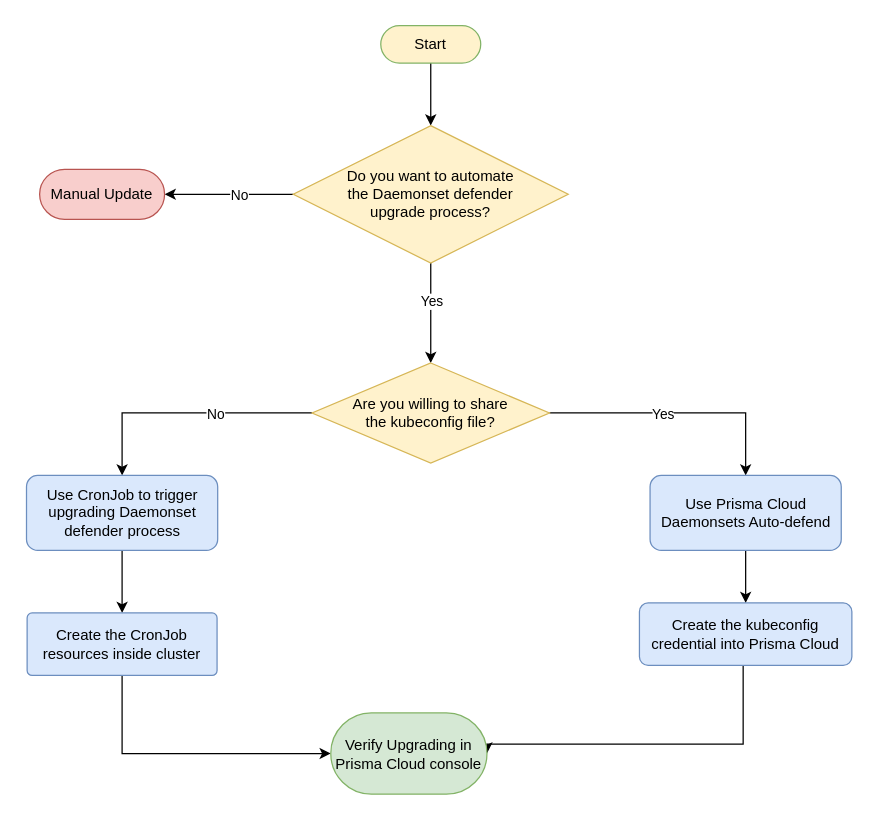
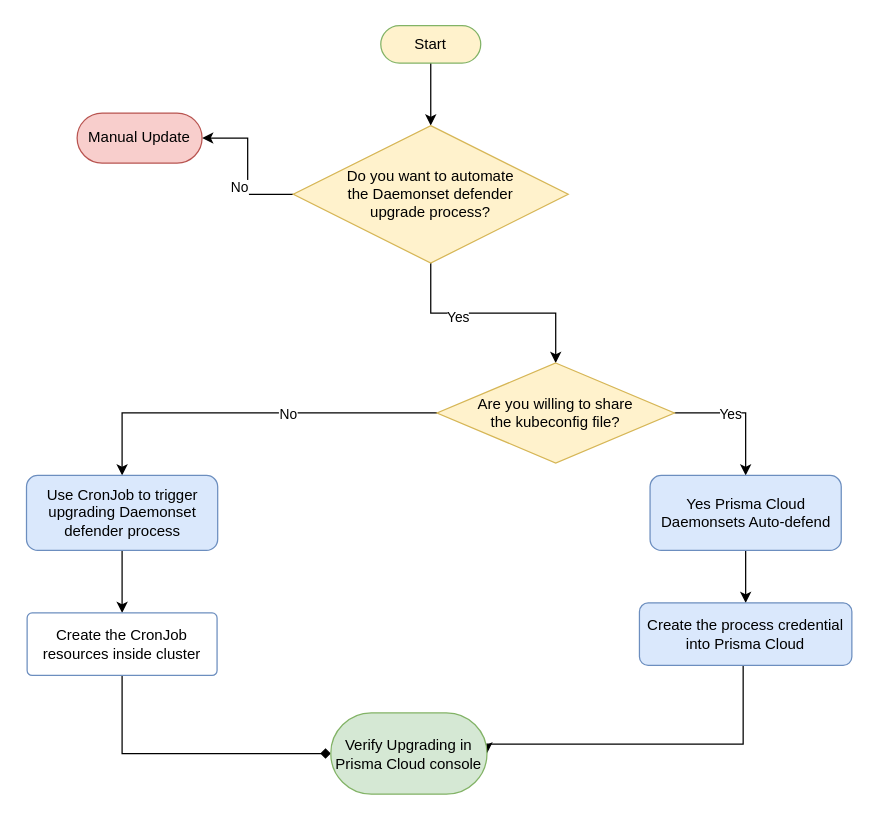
(102, 194) -> (139, 138)
(431, 413) -> (556, 413)
(746, 513) -> (746, 513)
(746, 634) -> (746, 634)
(122, 644) -> (122, 644)
(321, 754) -> (320, 754)
